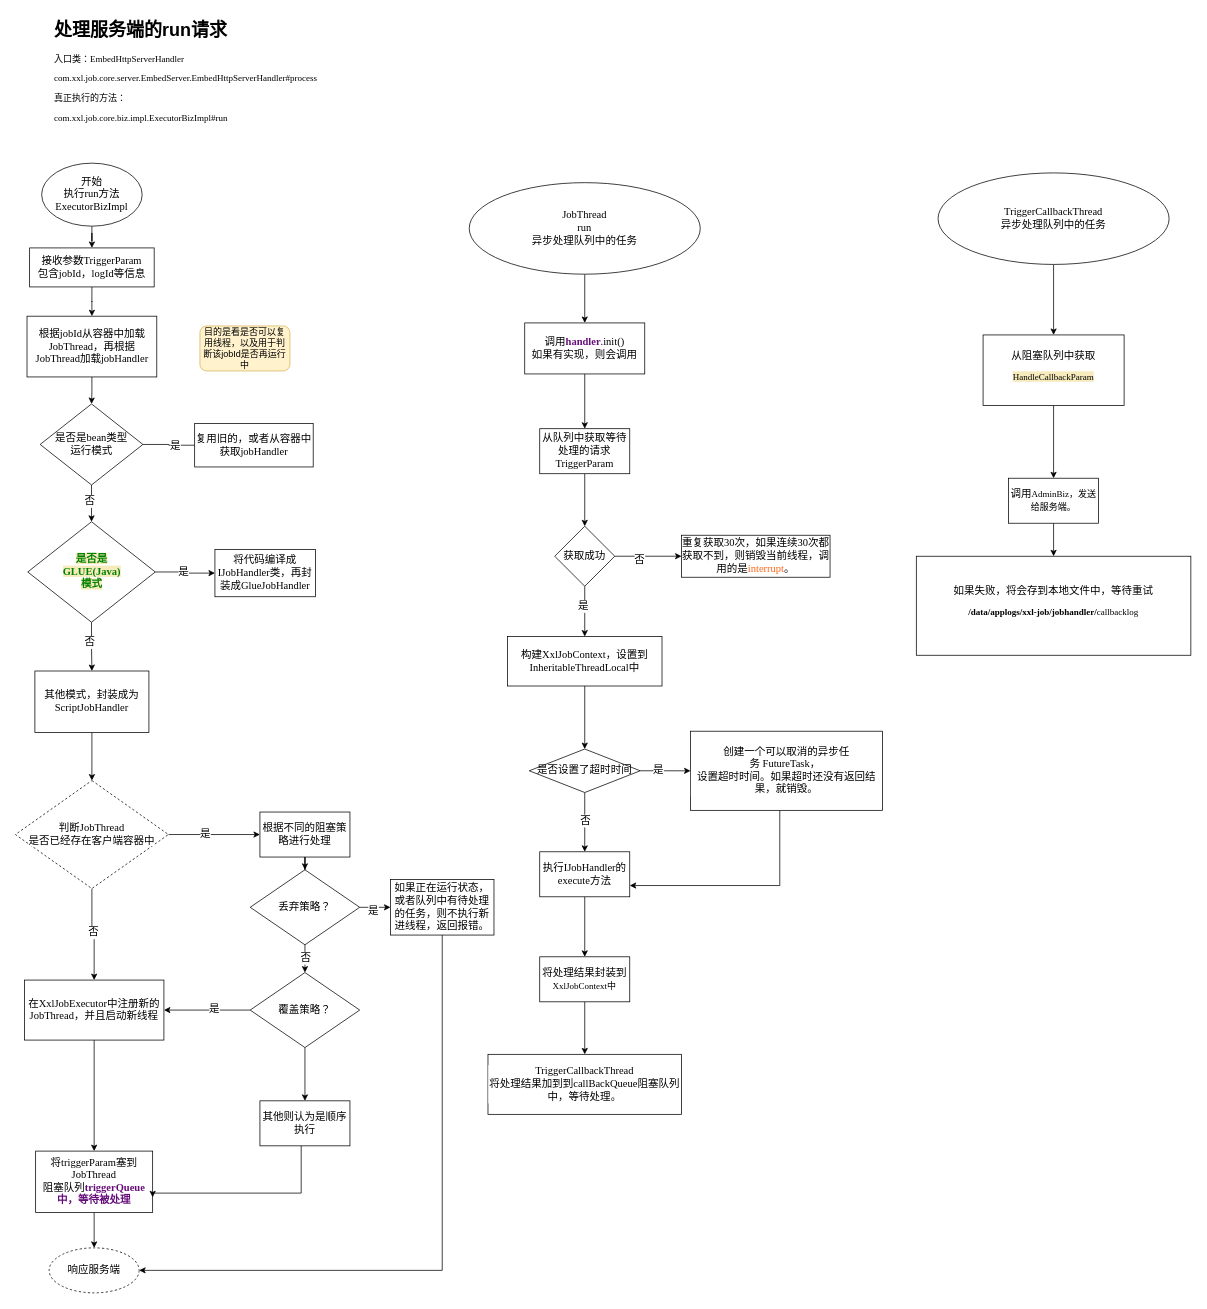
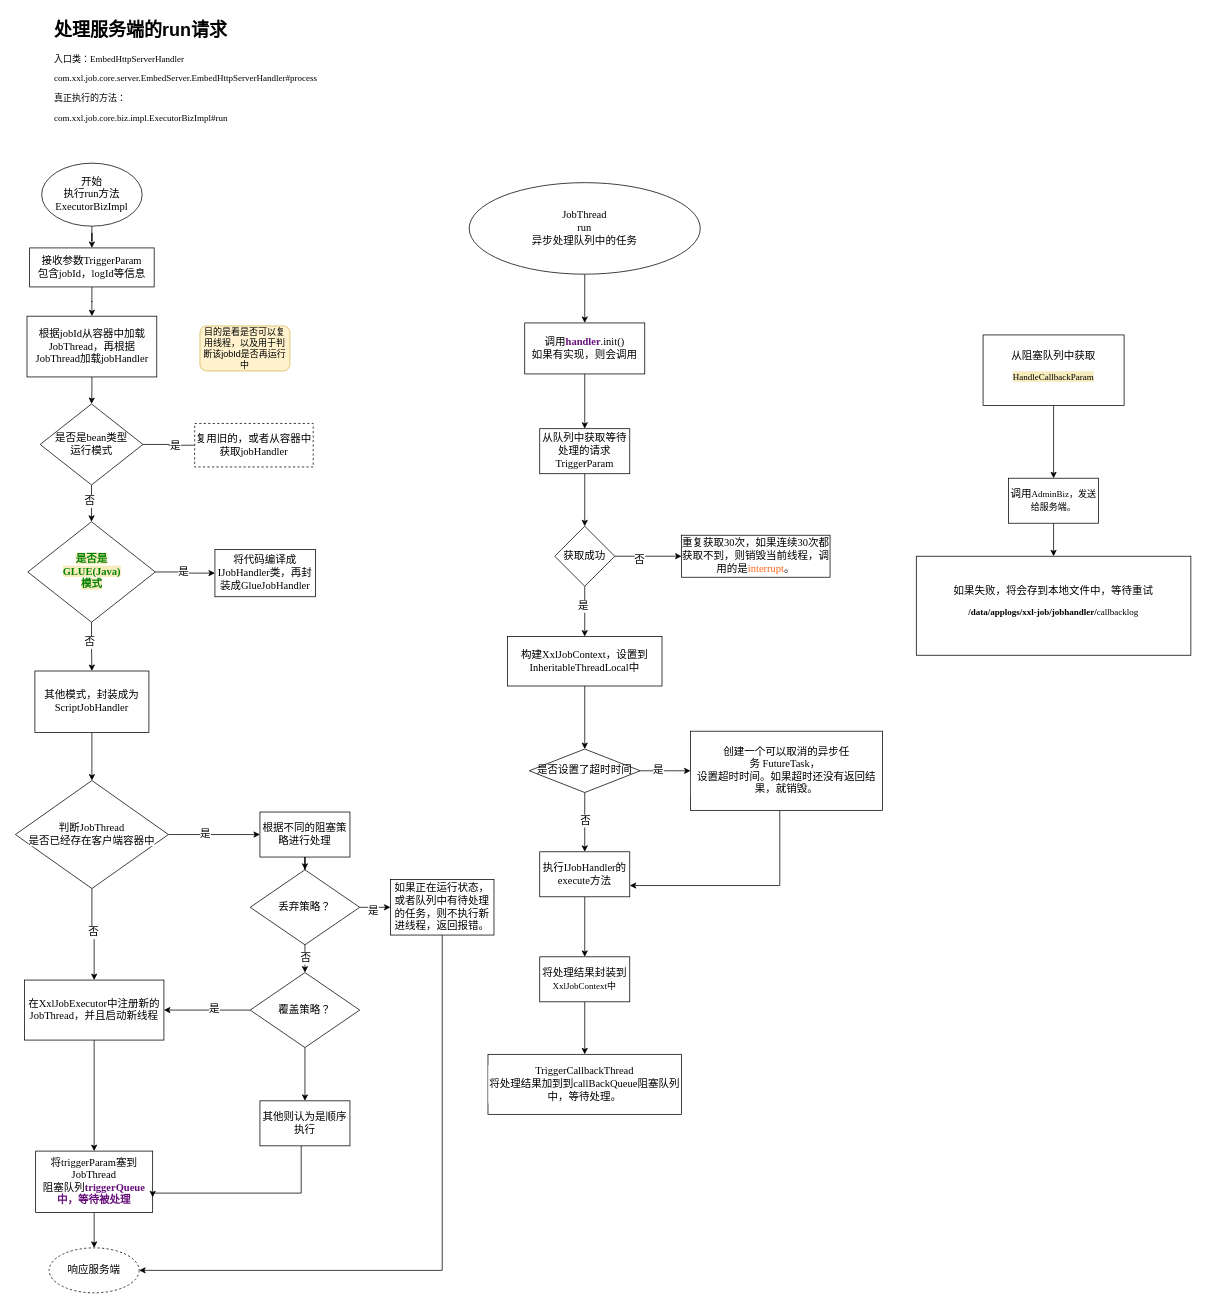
(1053, 219) -> none
(1053, 297) -> none
(254, 445) -> (254, 445)
(92, 834) -> (92, 834)
